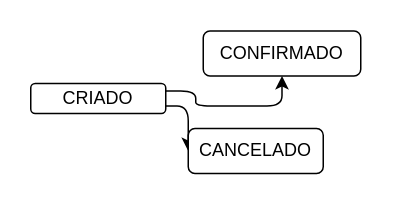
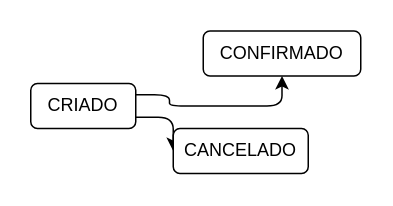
(98, 98) -> (83, 106)
(256, 151) -> (241, 151)
